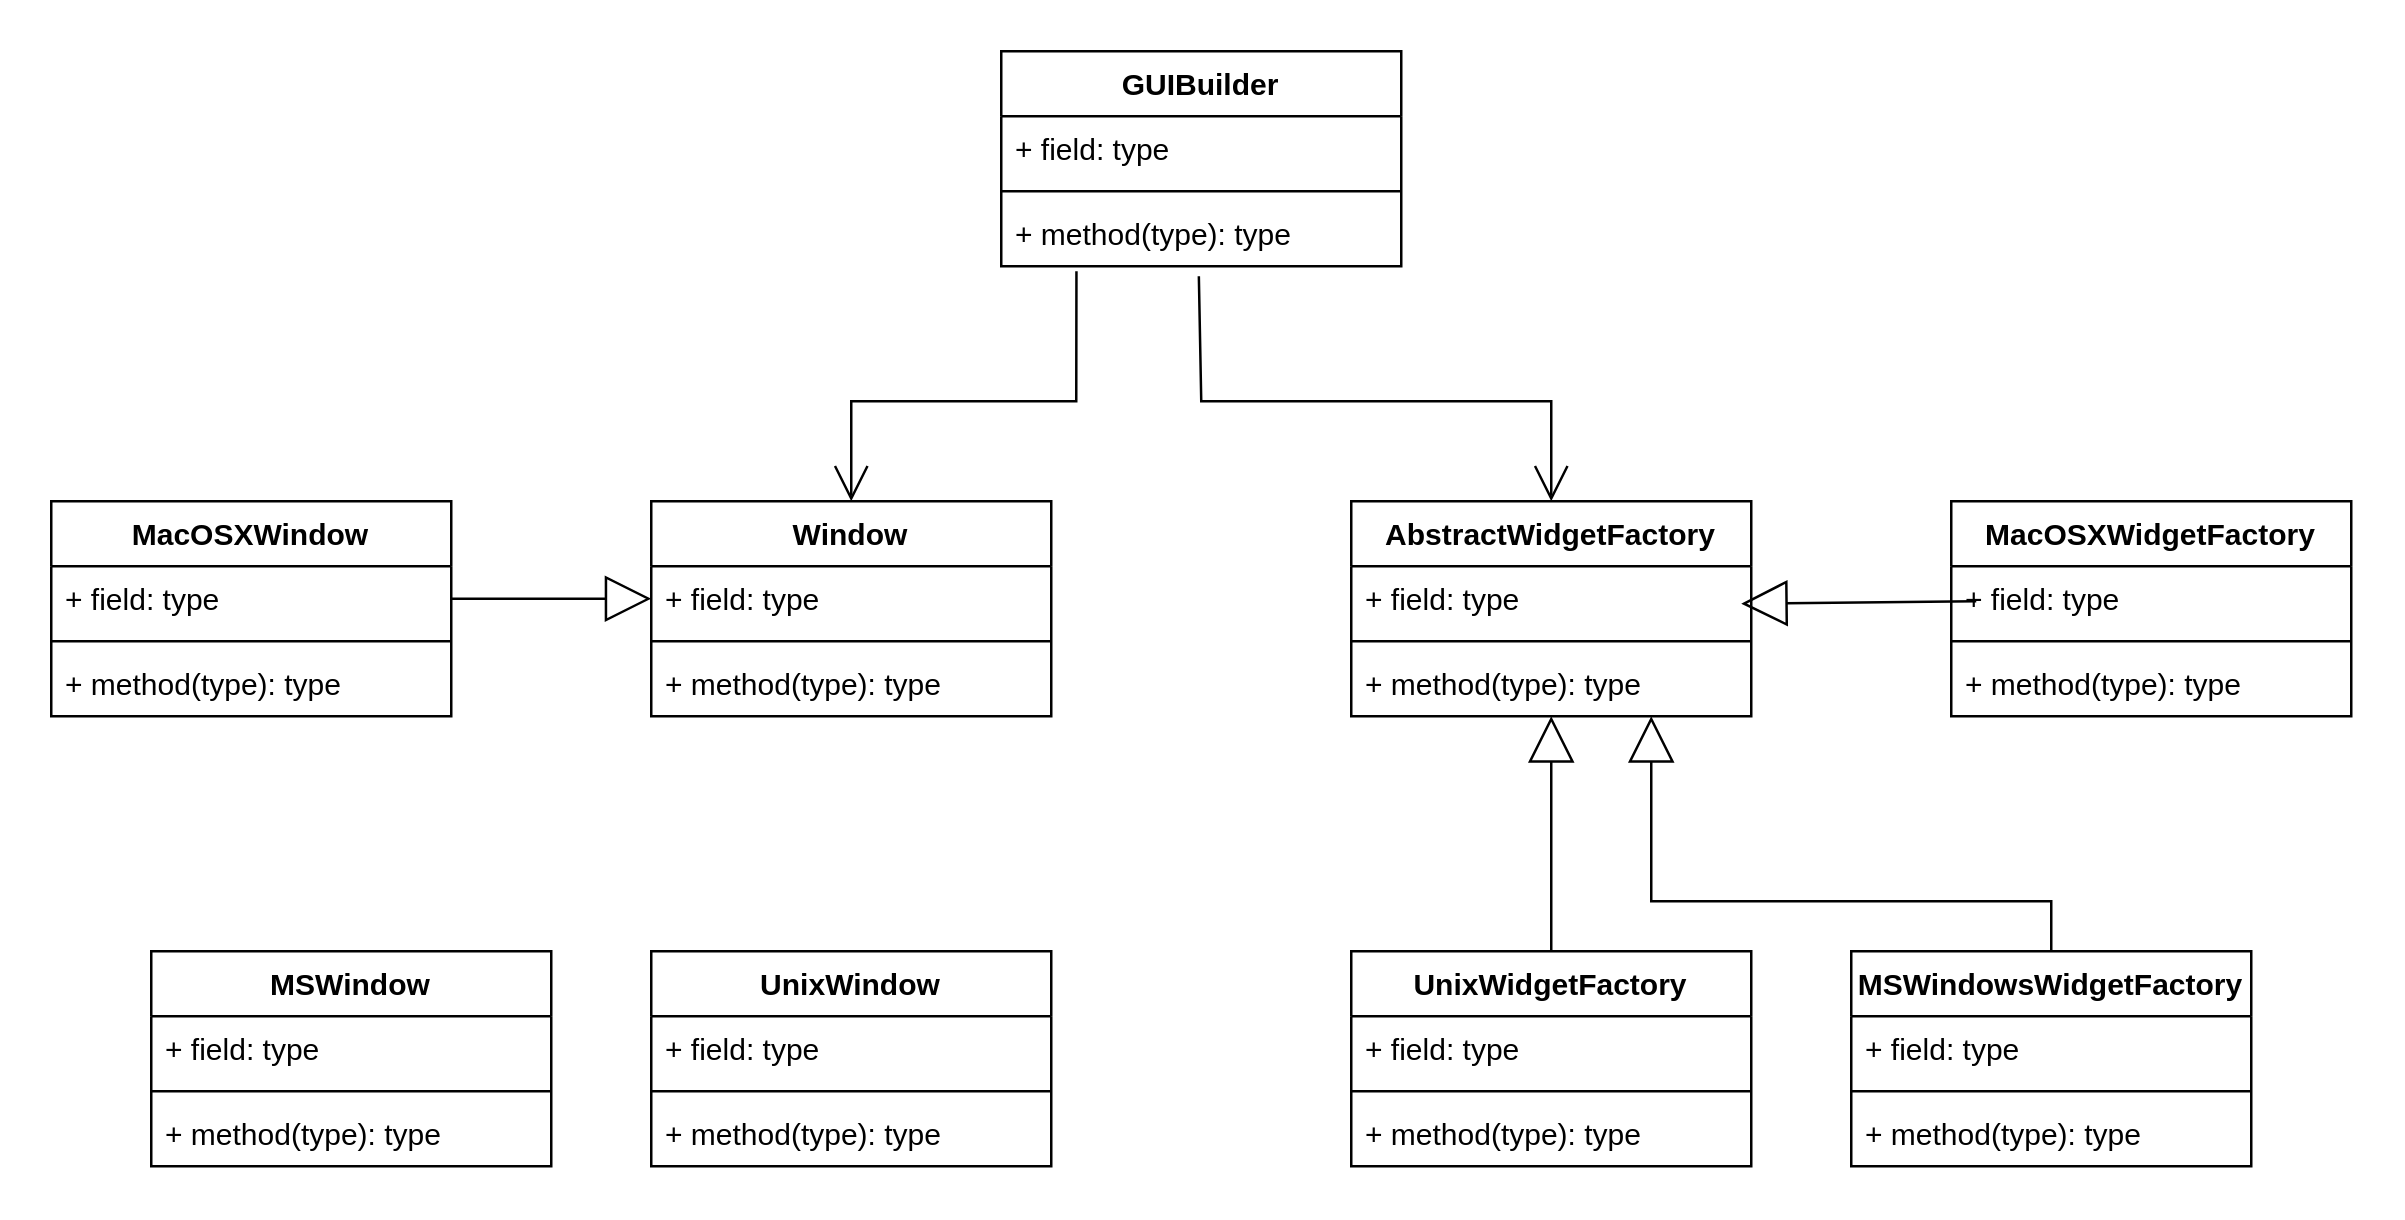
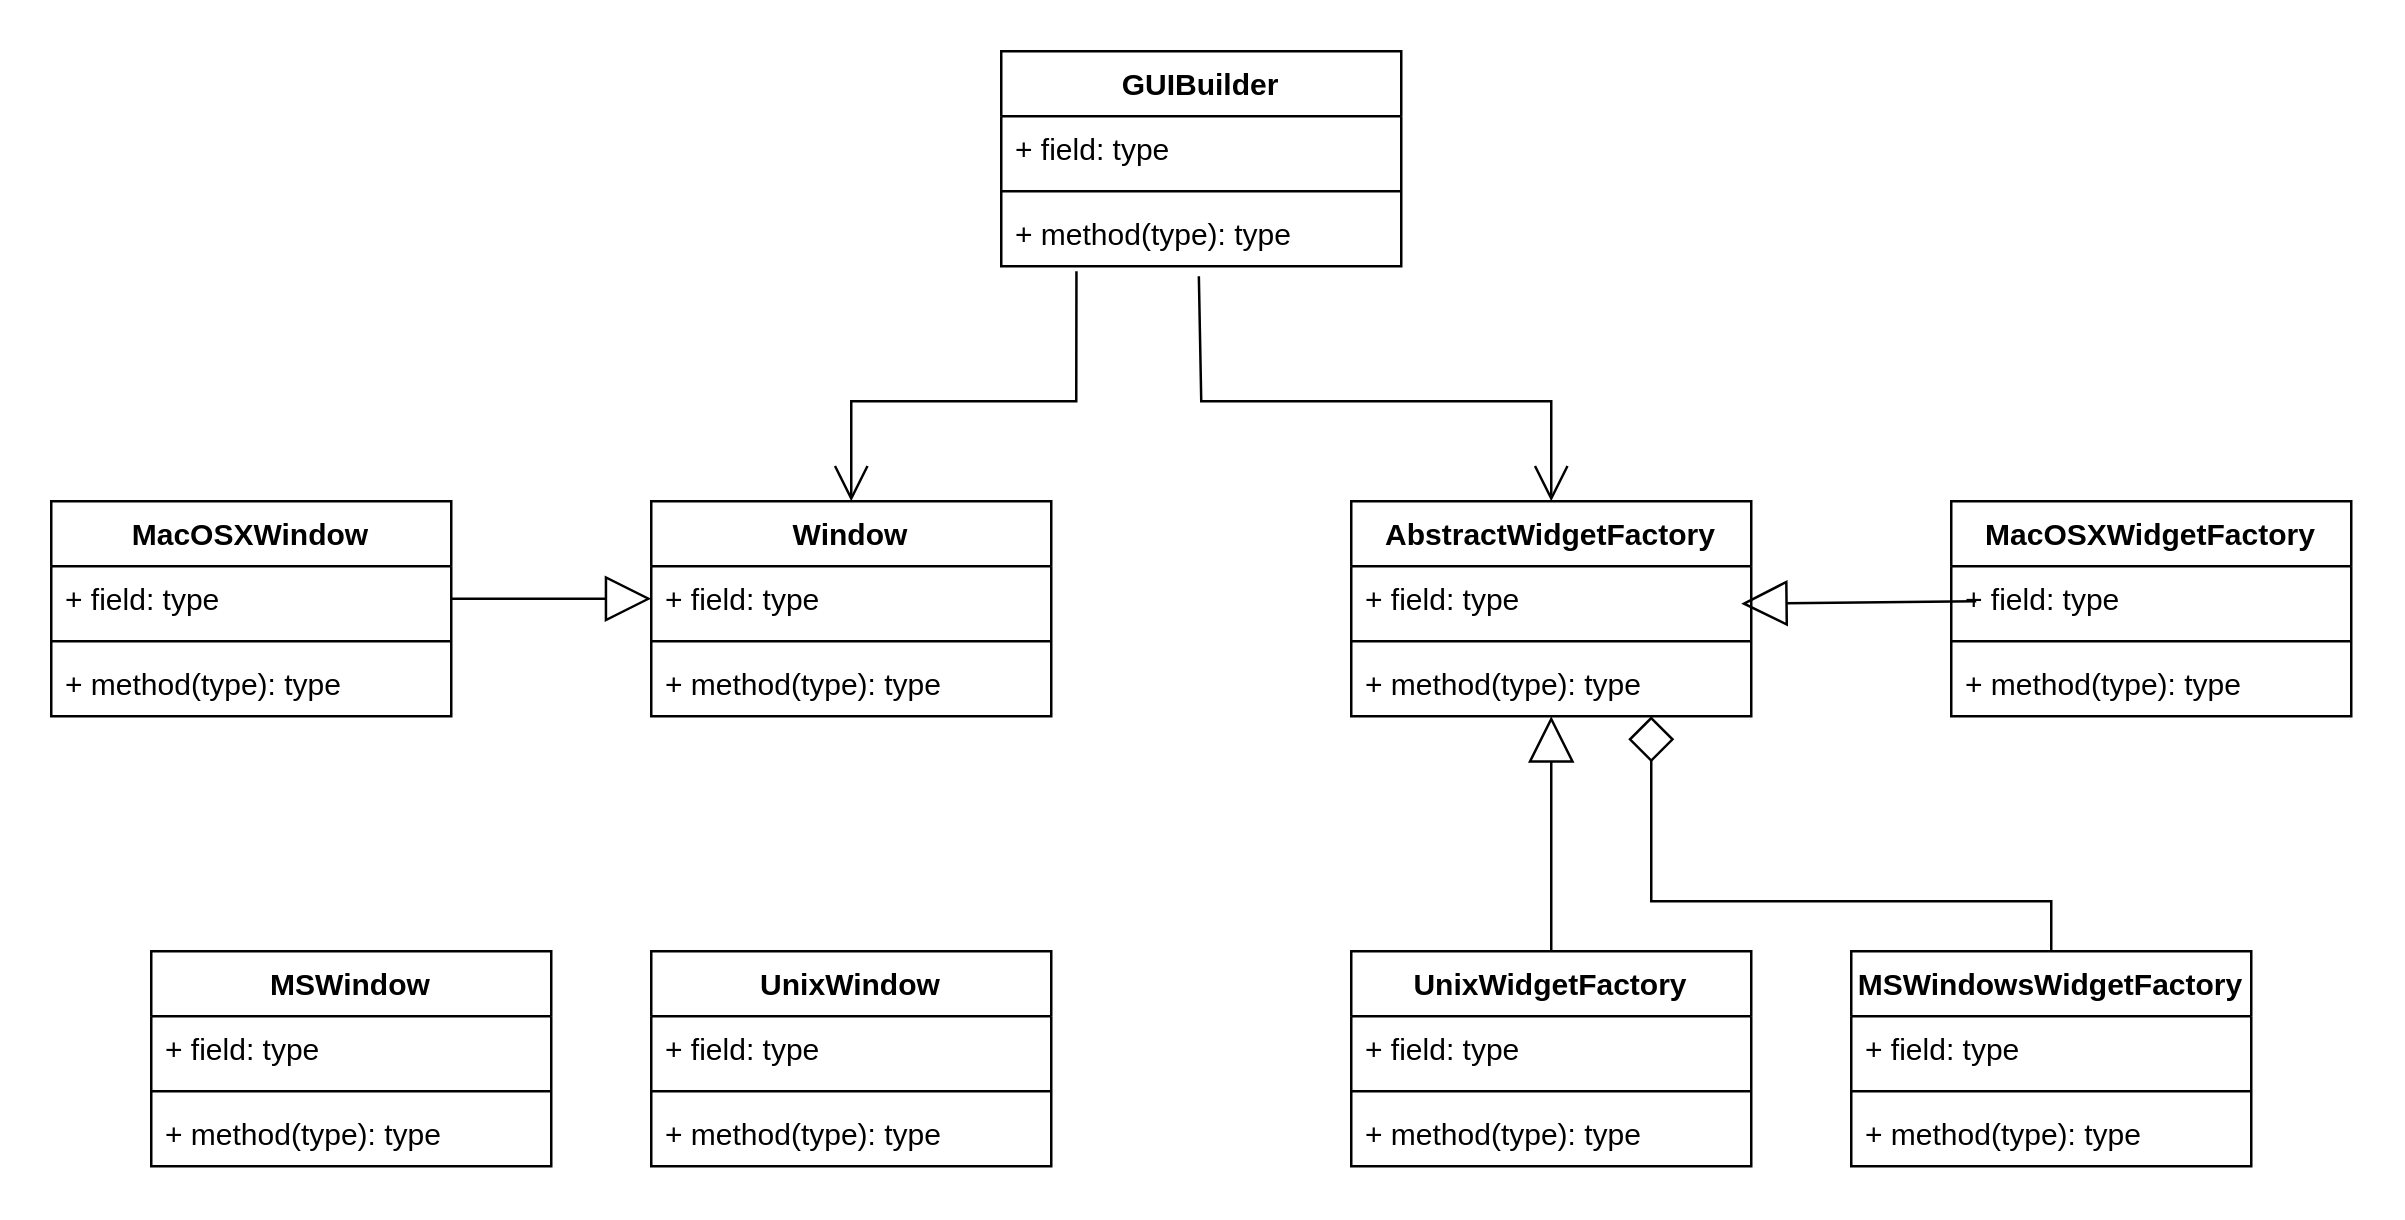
(1651, 763) -> (1651, 763)
